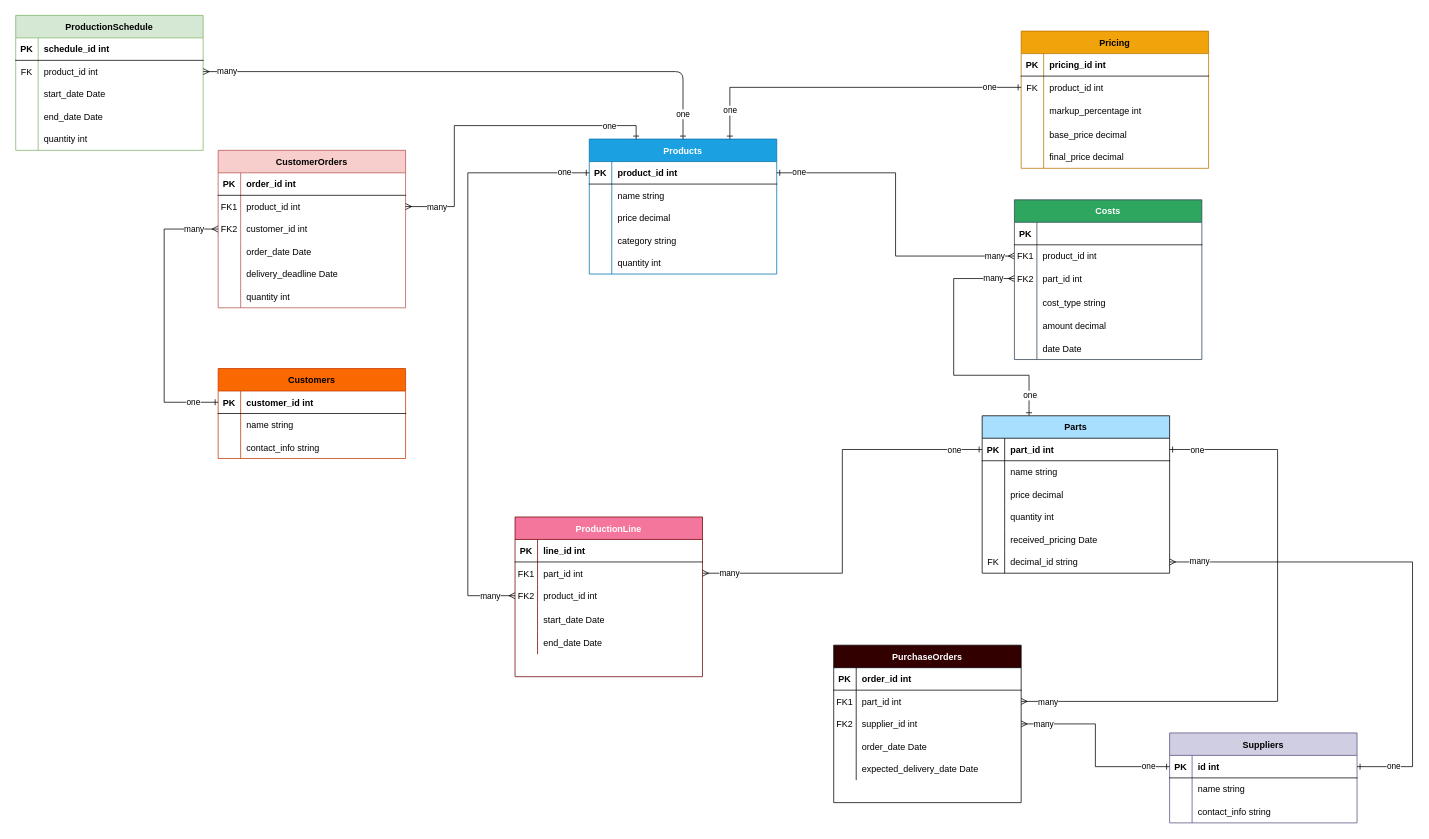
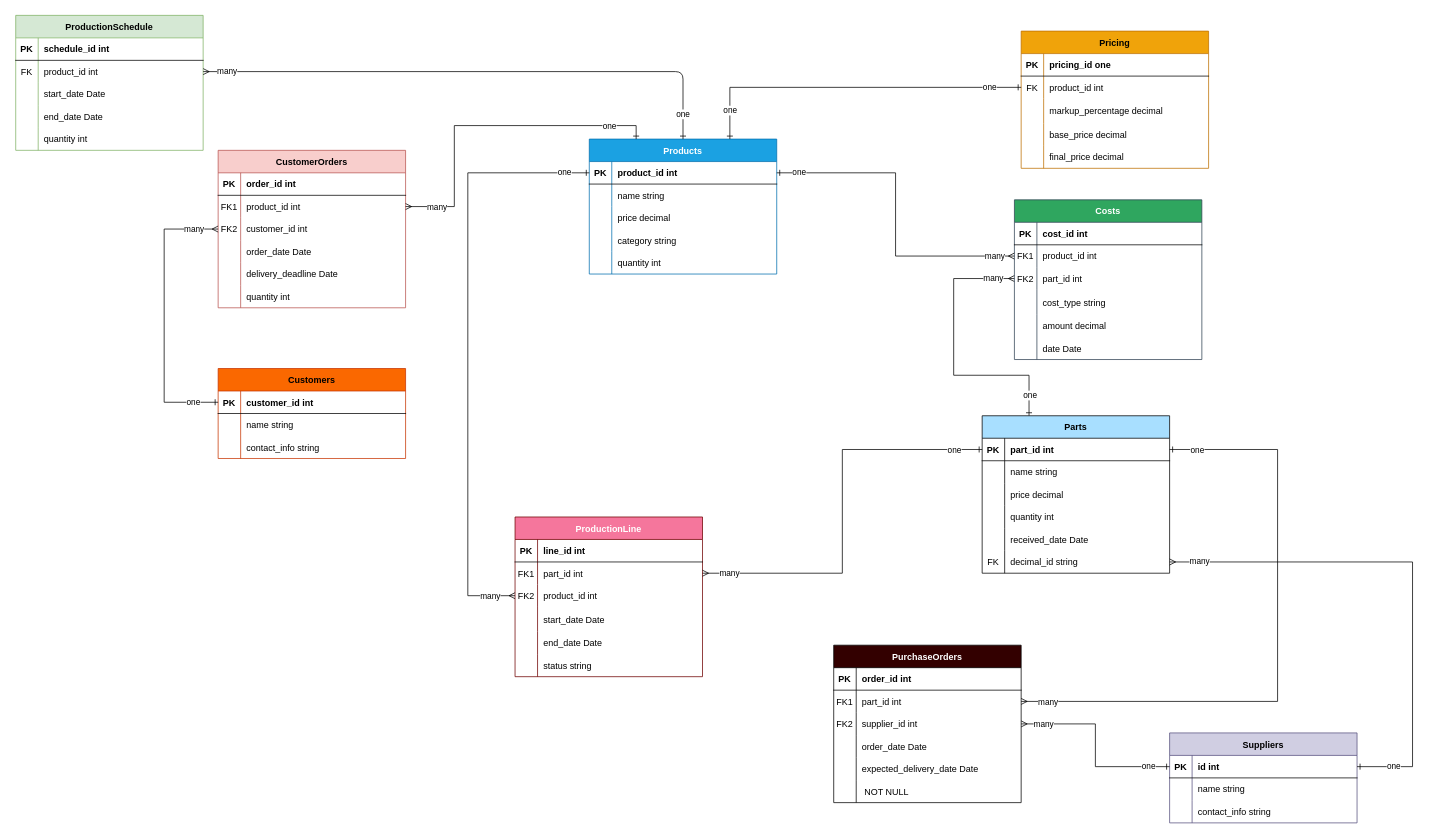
(1079, 65) -> (1080, 65)
(1100, 111) -> (1109, 111)
none -> (1119, 234)
(1058, 540) -> (1053, 540)
none -> (620, 666)
none -> (939, 792)
